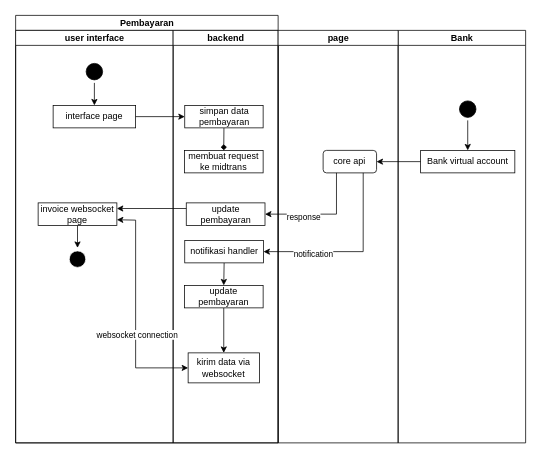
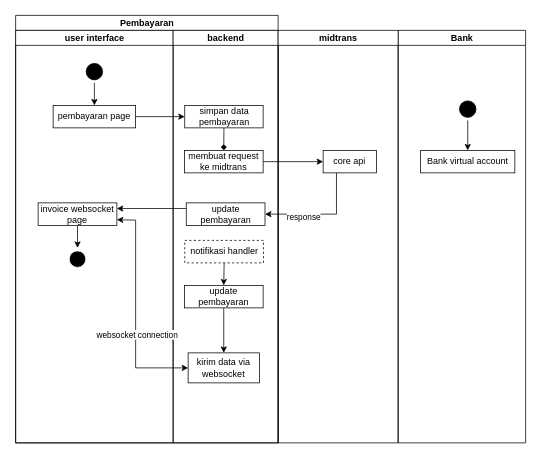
(338, 38) -> (338, 38)
(94, 117) -> (94, 117)
none -> (290, 162)
(350, 162) -> (350, 162)
(401, 162) -> none
(224, 252) -> (224, 252)
(355, 252) -> none
